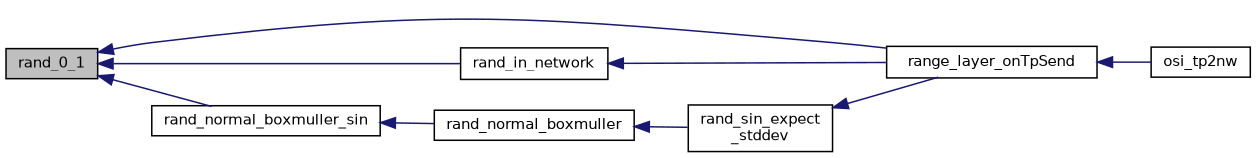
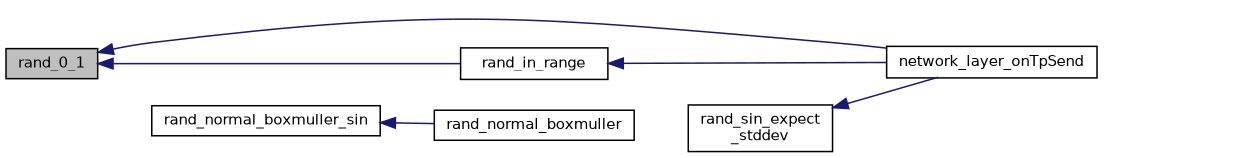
(992, 62) -> (992, 62)
(1201, 62) -> none
(534, 64) -> (534, 64)
(162, 93) -> none
(669, 127) -> none
